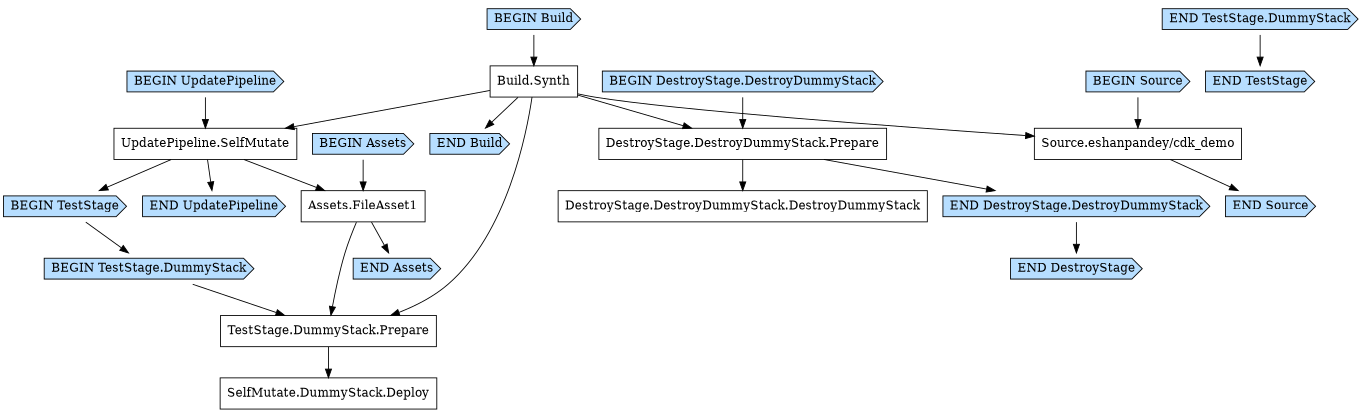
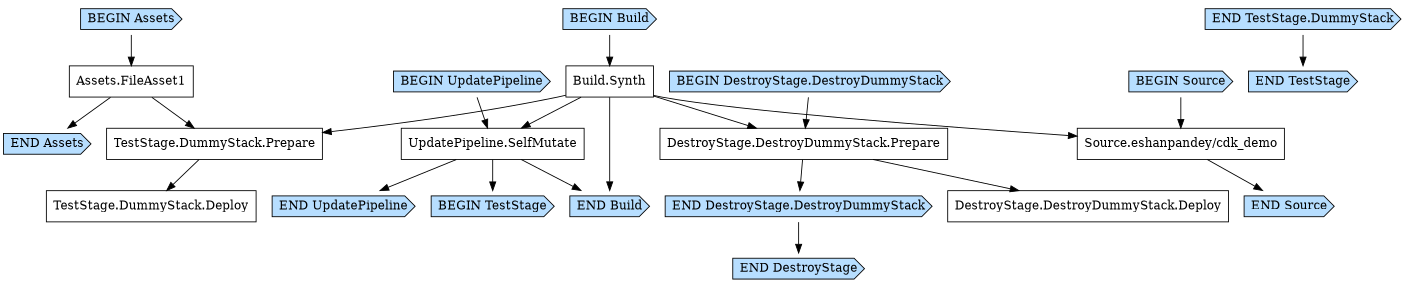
(280, 173) -> (547, 173)
(743, 206) -> (1088, 206)
(149, 269) -> none
(328, 393) -> (151, 206)
